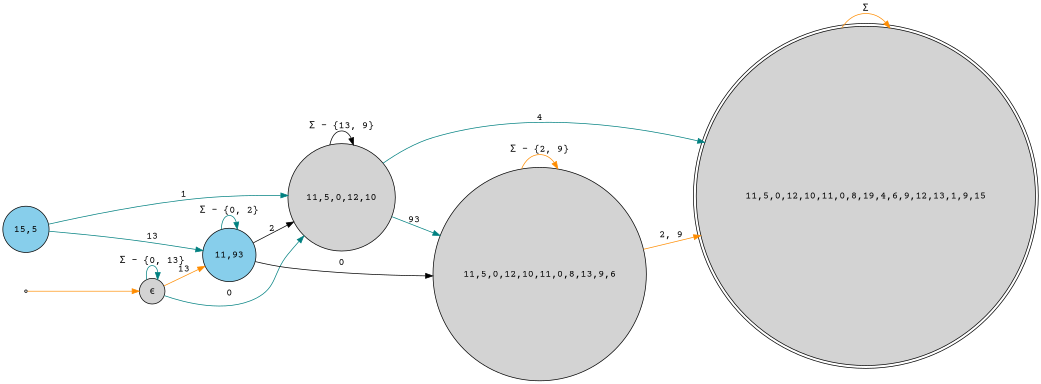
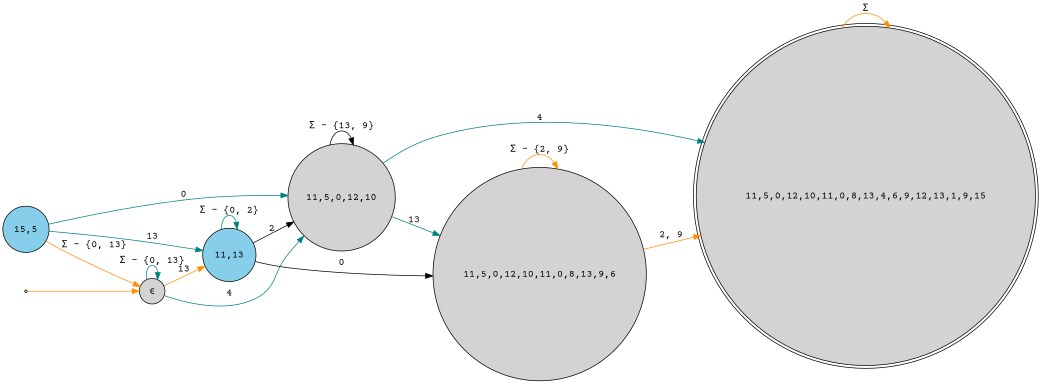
(184, 194) -> (184, 194)
(866, 196) -> (866, 196)
(414, 220) -> (414, 220)
(229, 255) -> (229, 255)
none -> (89, 264)
(229, 293) -> (229, 293)
